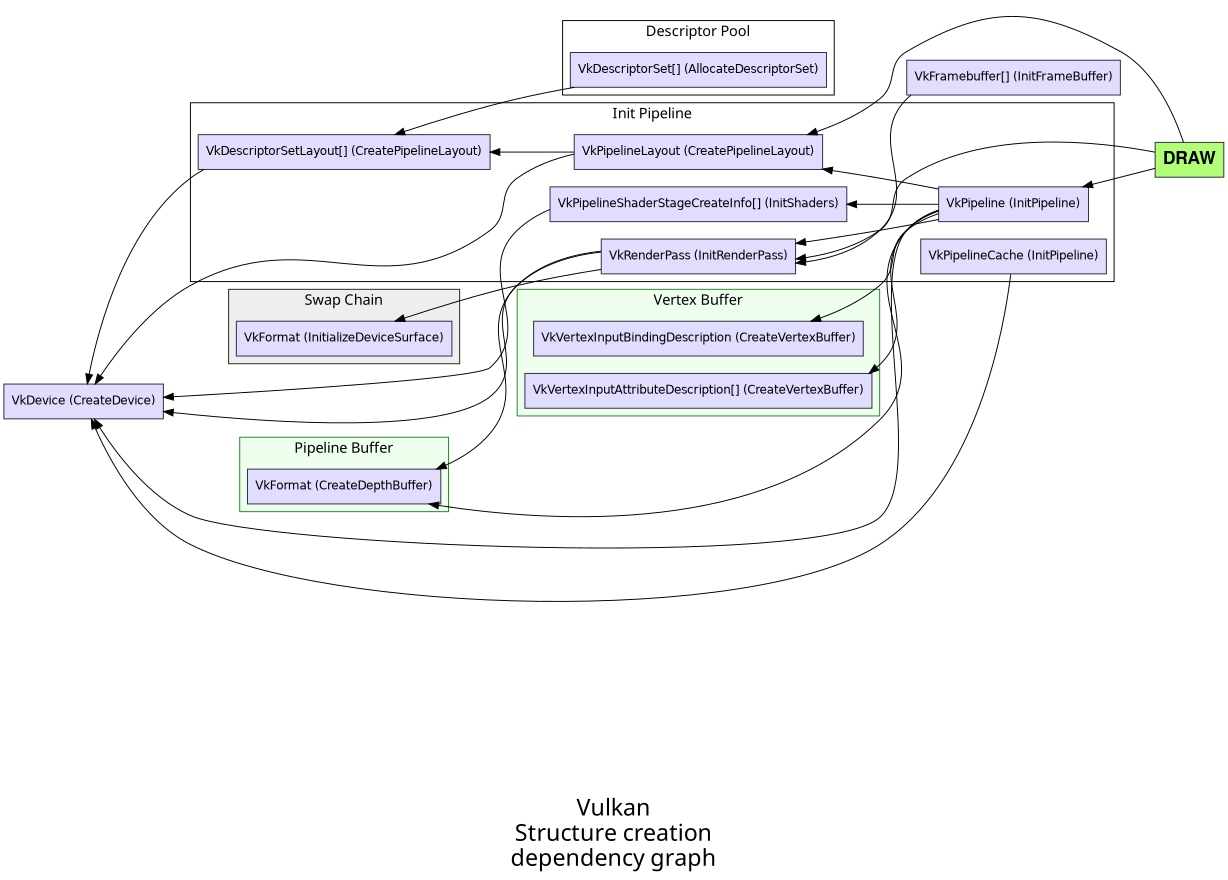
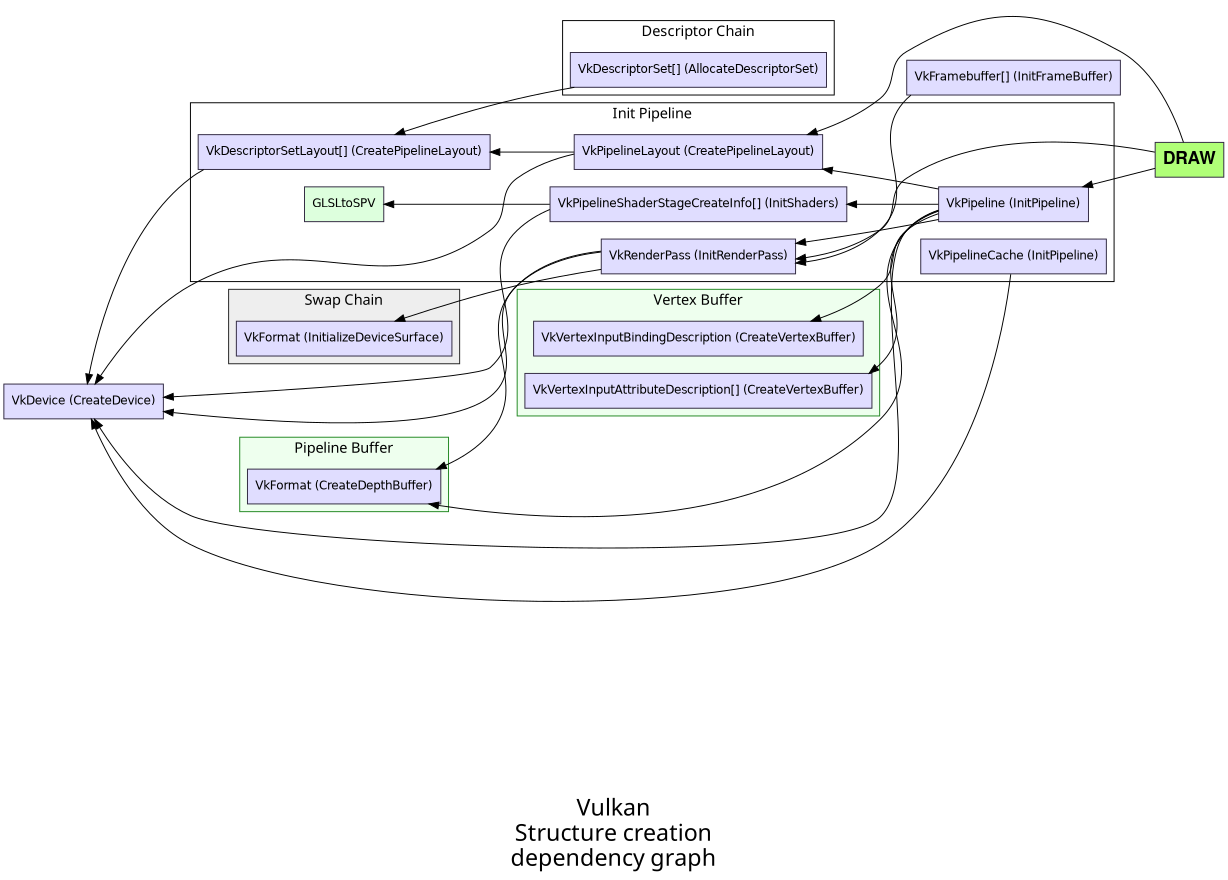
(698, 33) -> (698, 33)
none -> (344, 204)
